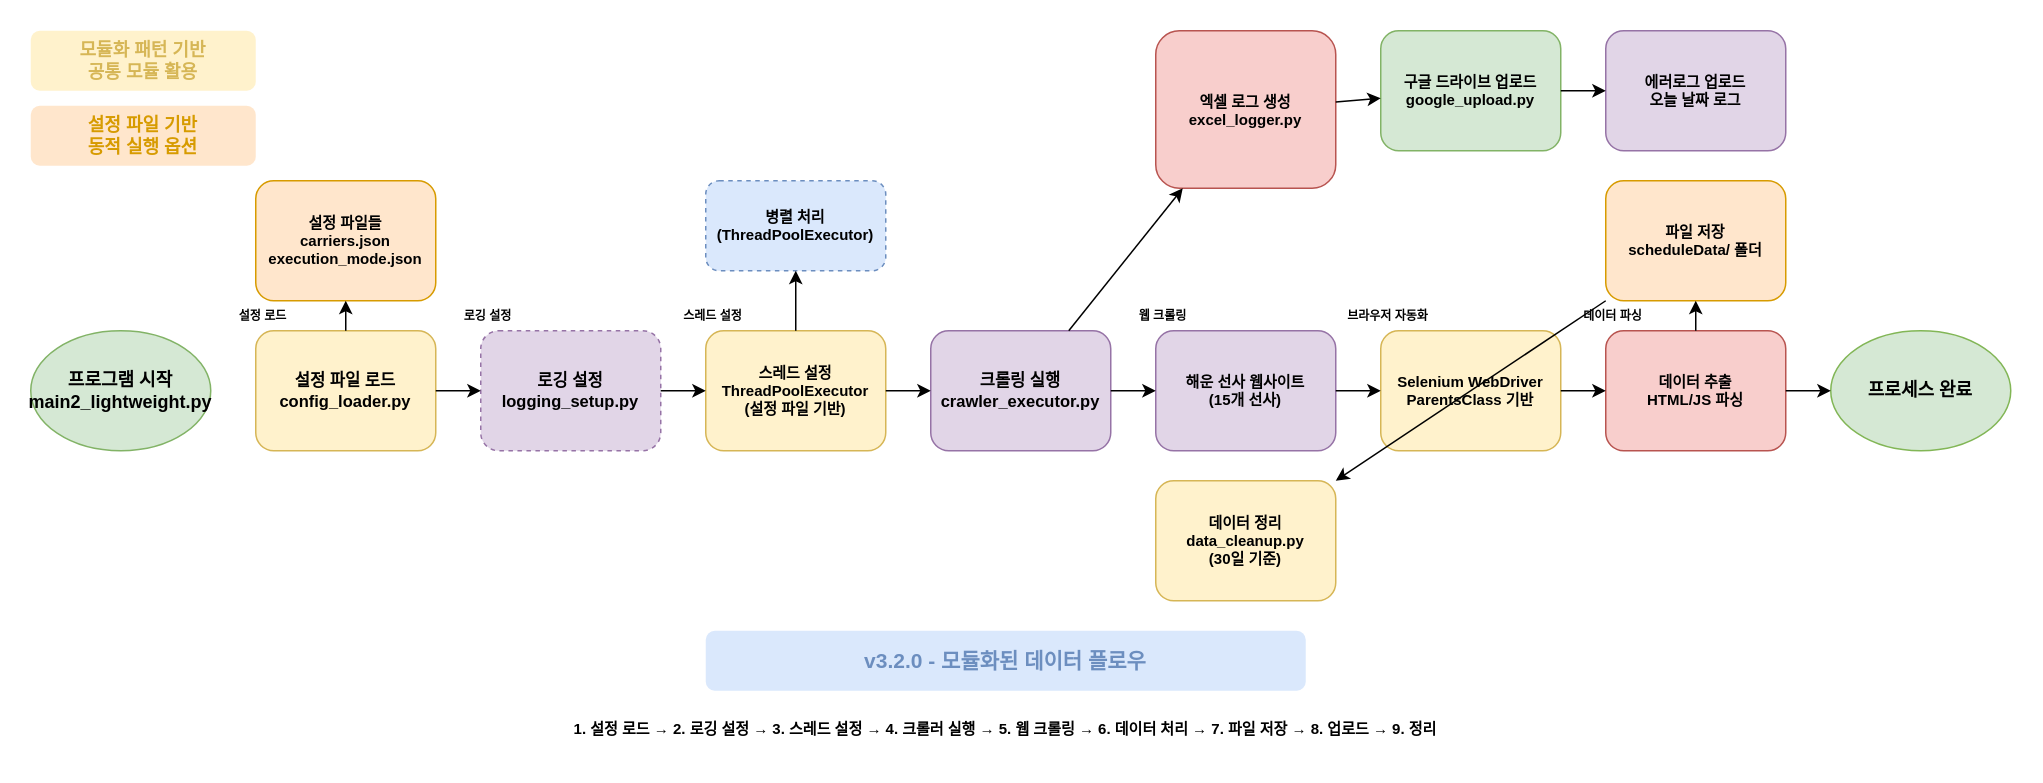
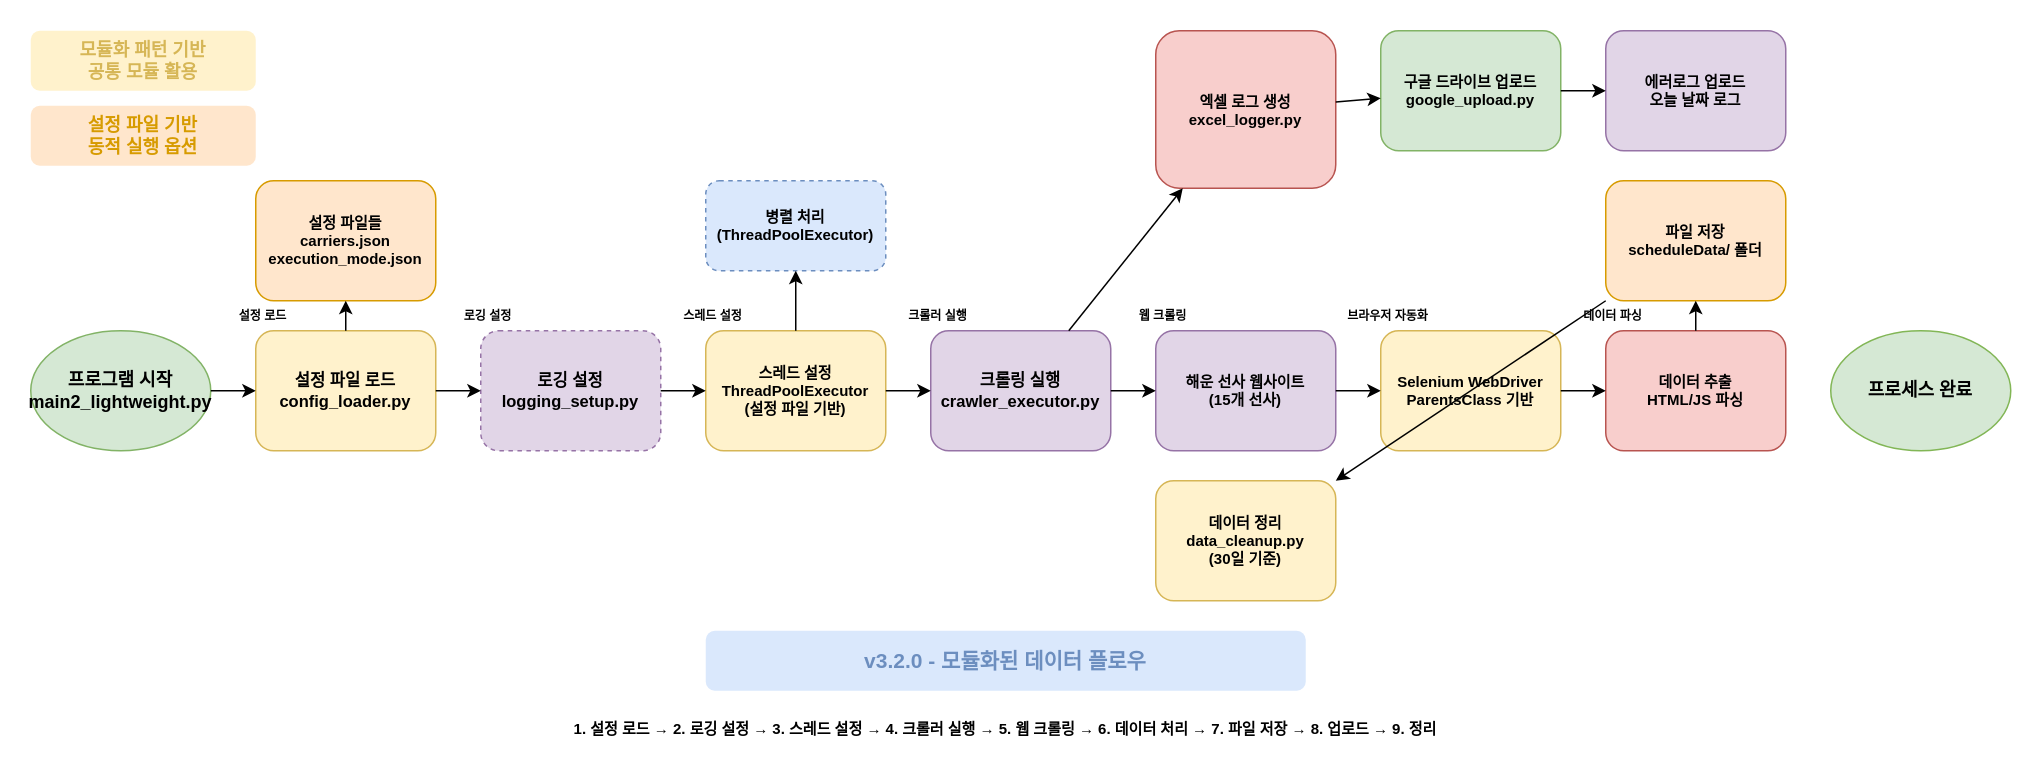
none -> (938, 316)
none -> (228, 391)
(1803, 391) -> none
